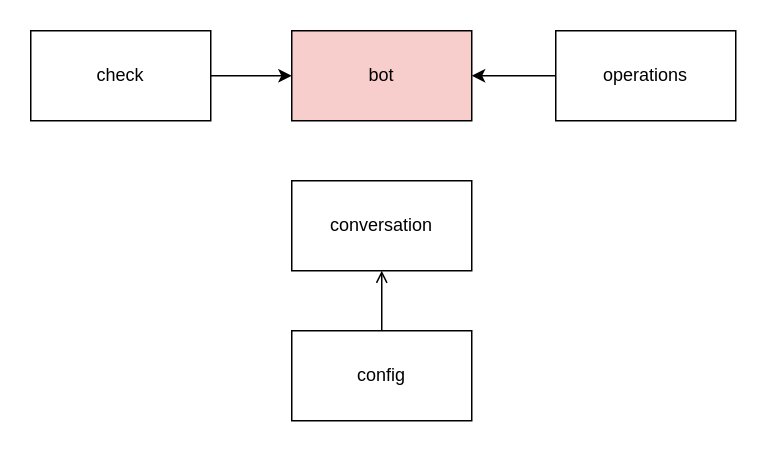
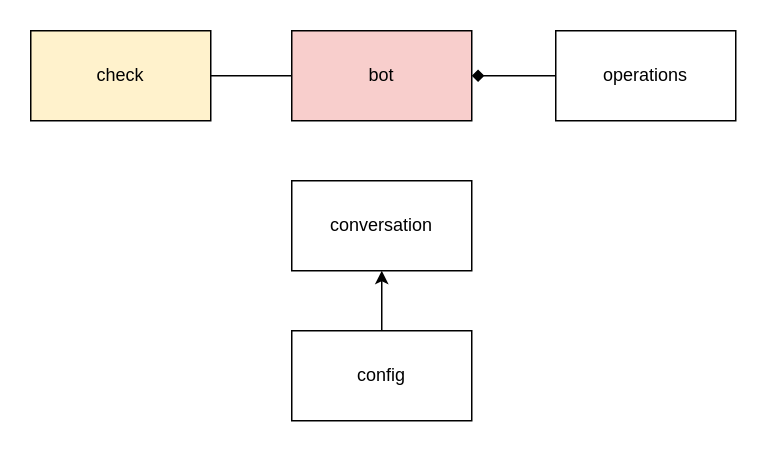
(121, 76) -> (121, 76)
(280, 76) -> (284, 76)
(483, 76) -> (484, 76)
(382, 279) -> (382, 282)
